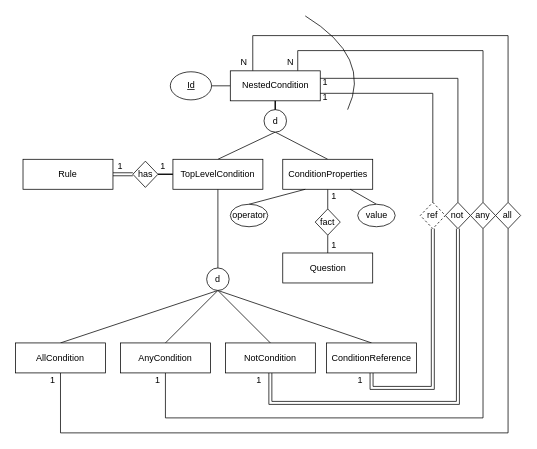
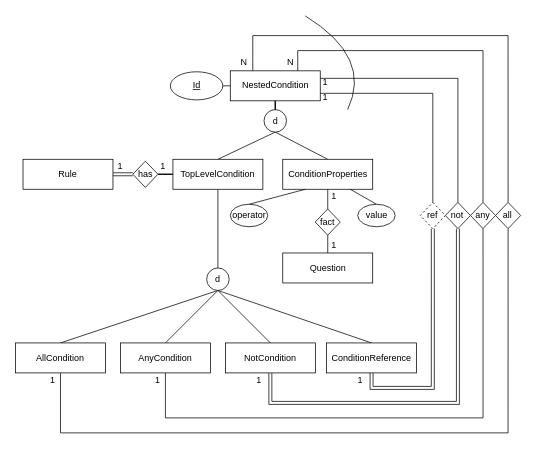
(191, 86) -> (197, 86)
